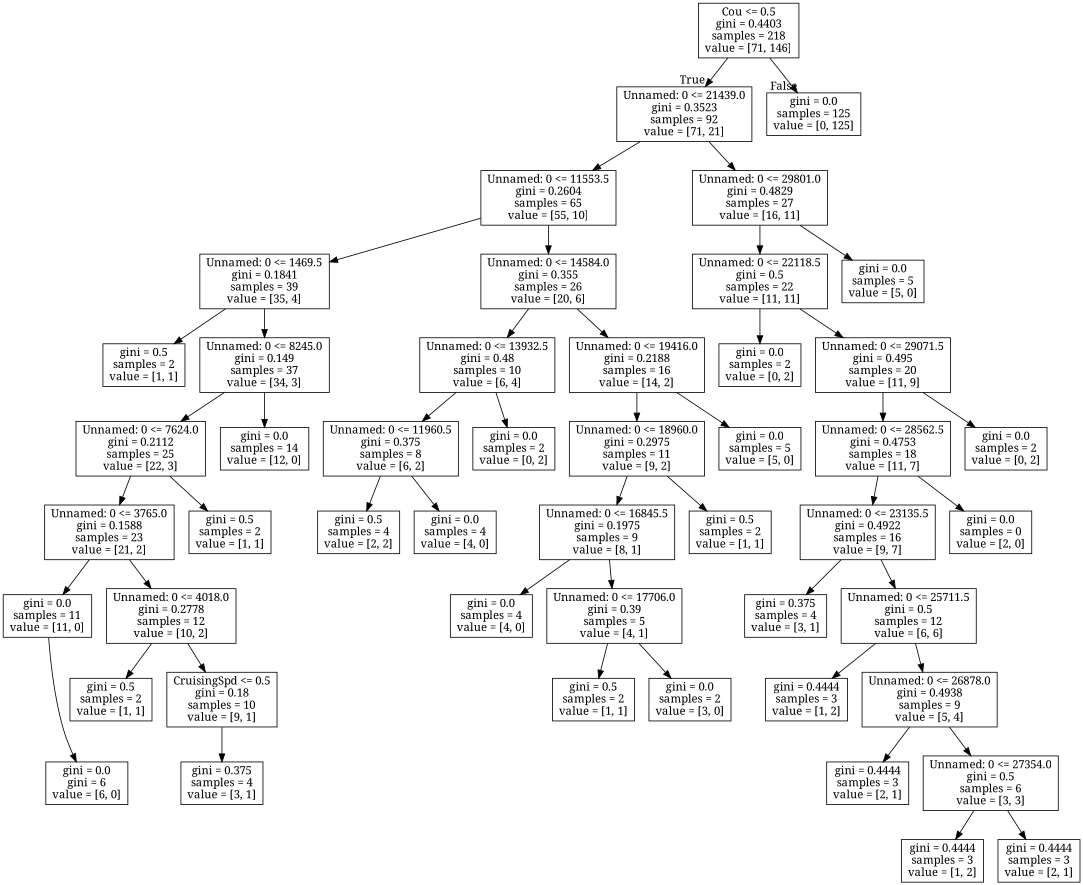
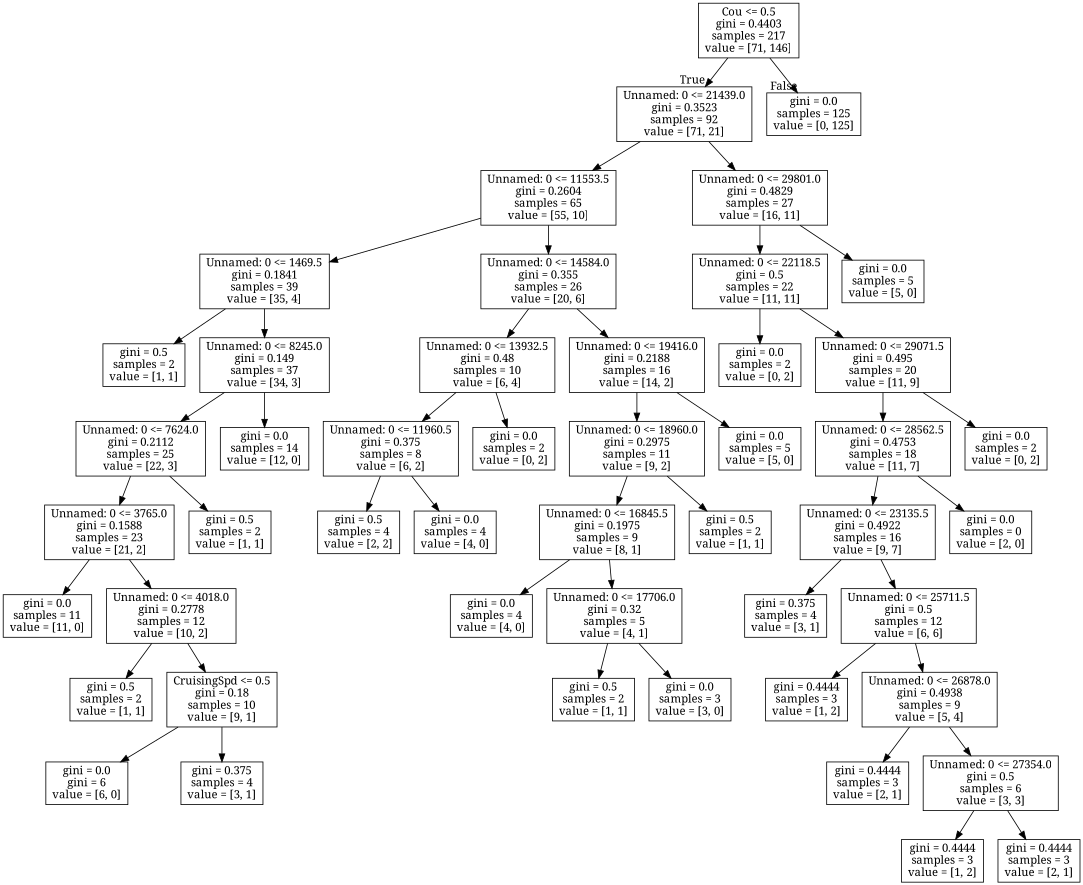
(749, 31) -> (749, 31)
(614, 616) -> (614, 616)
(56, 697) -> (153, 742)
(690, 700) -> (690, 700)
